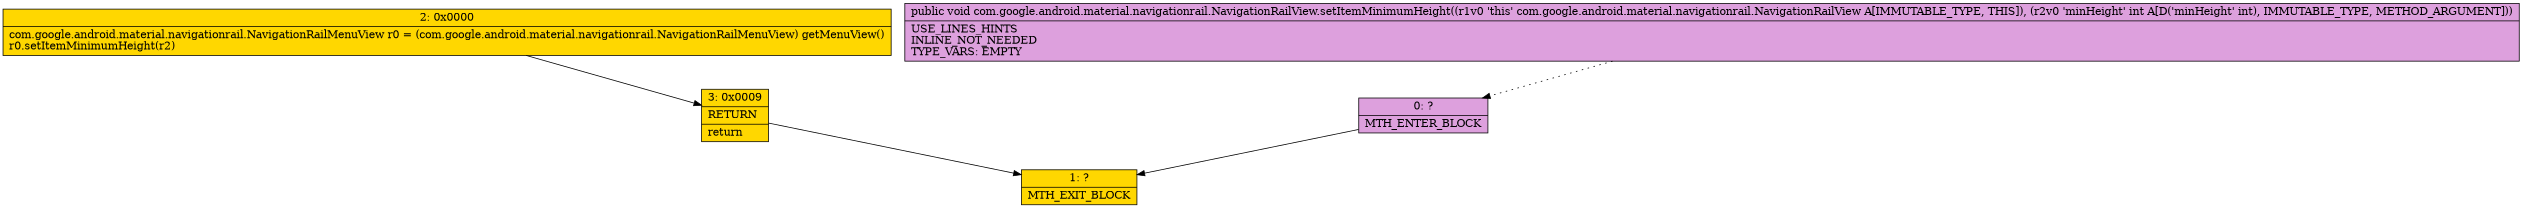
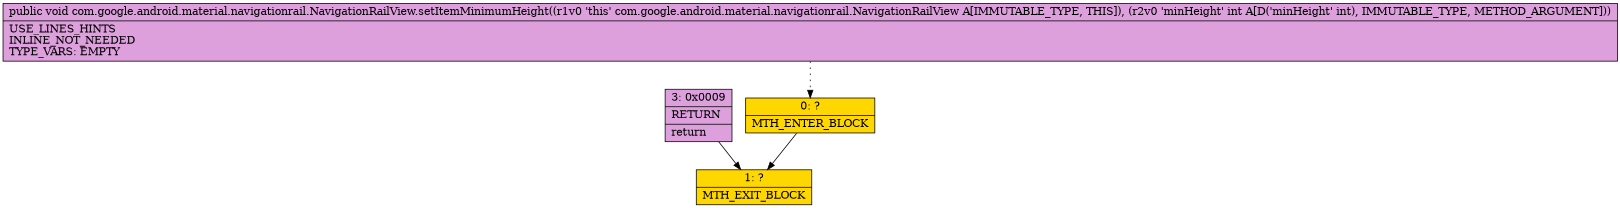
(447, 32) -> none
(735, 115) -> (699, 115)
(1423, 115) -> (810, 115)
